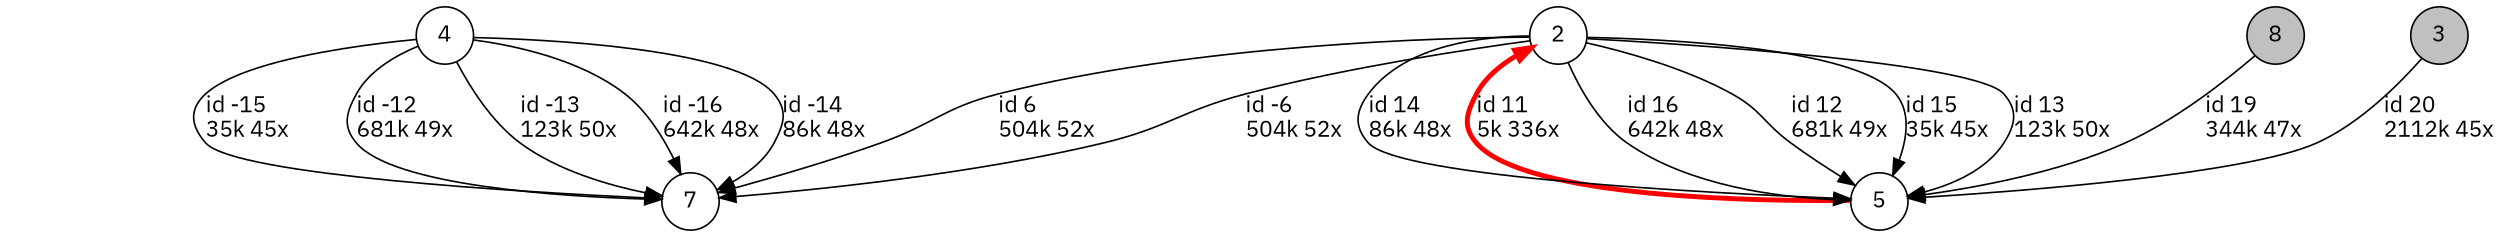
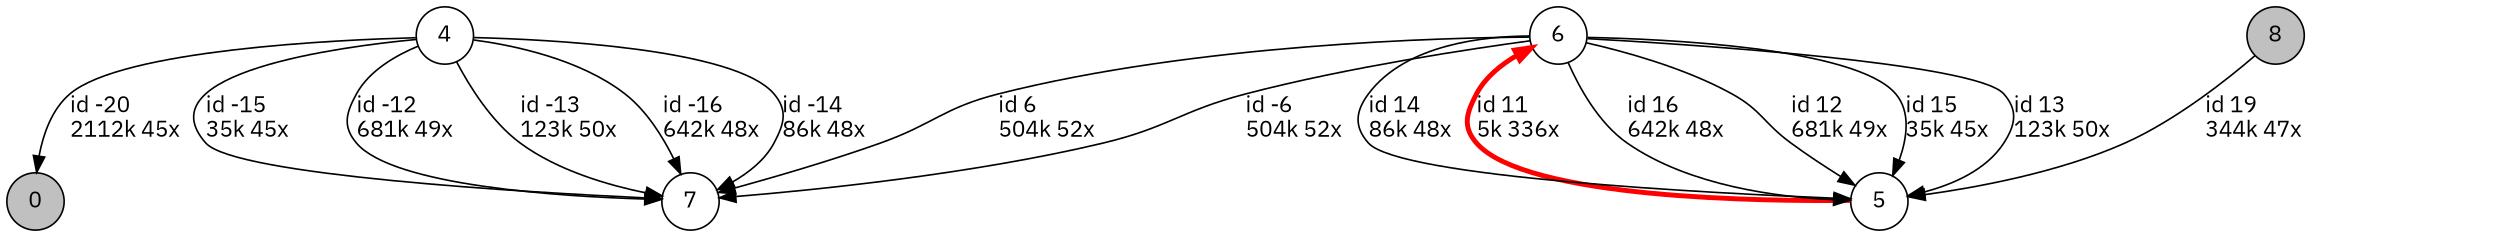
(1558, 36) -> (1558, 36)
(2439, 36) -> none
none -> (36, 201)
